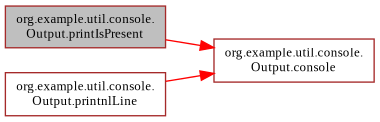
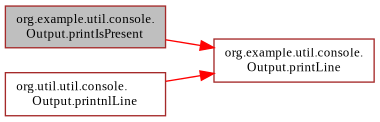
(294, 61) -> (294, 61)
(85, 94) -> (85, 94)
